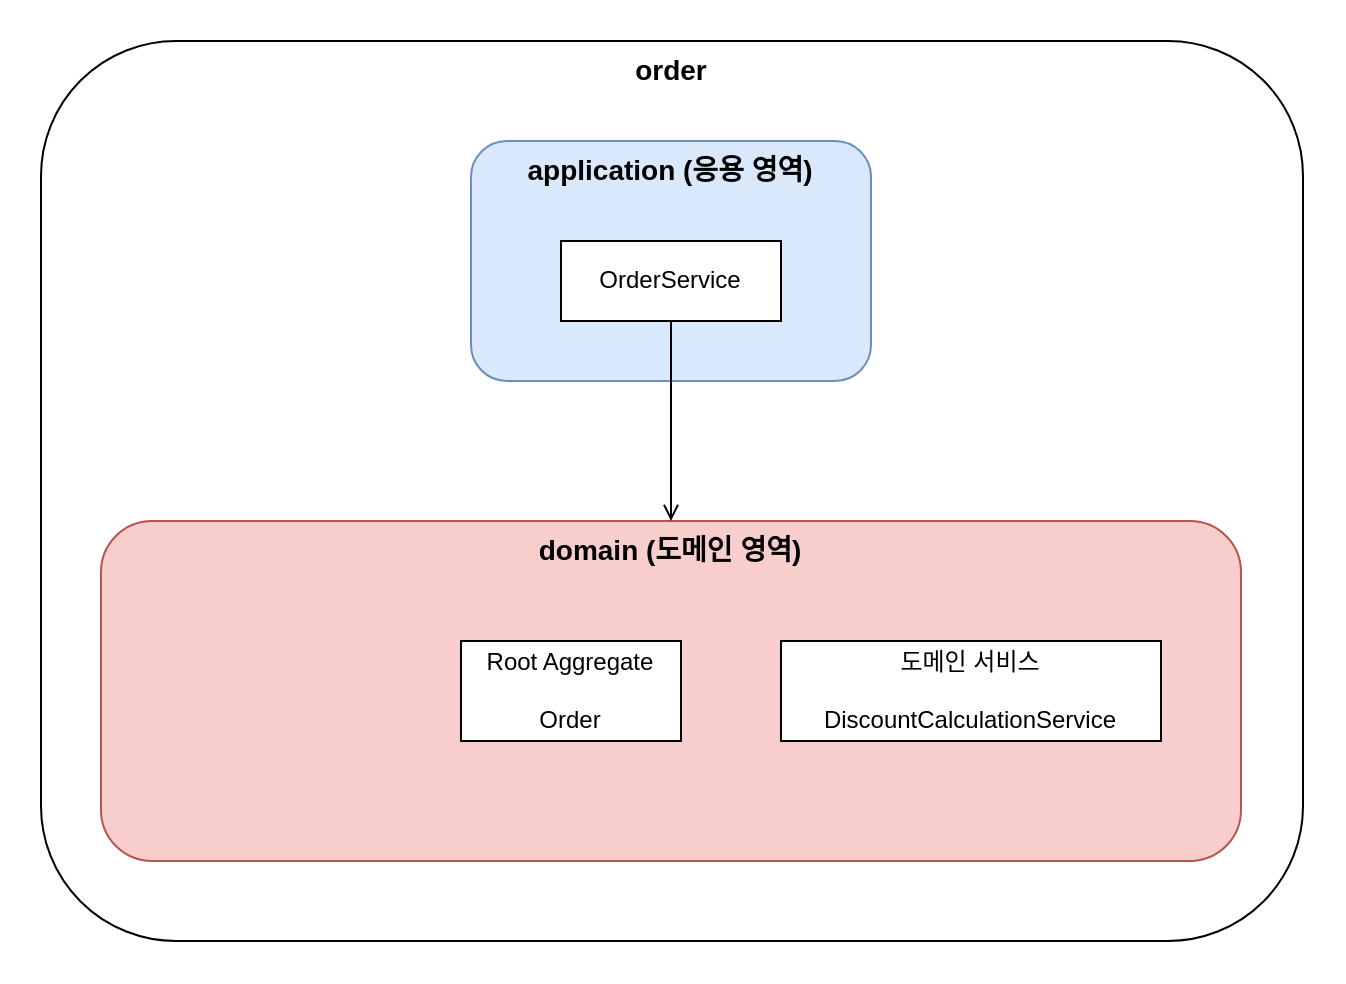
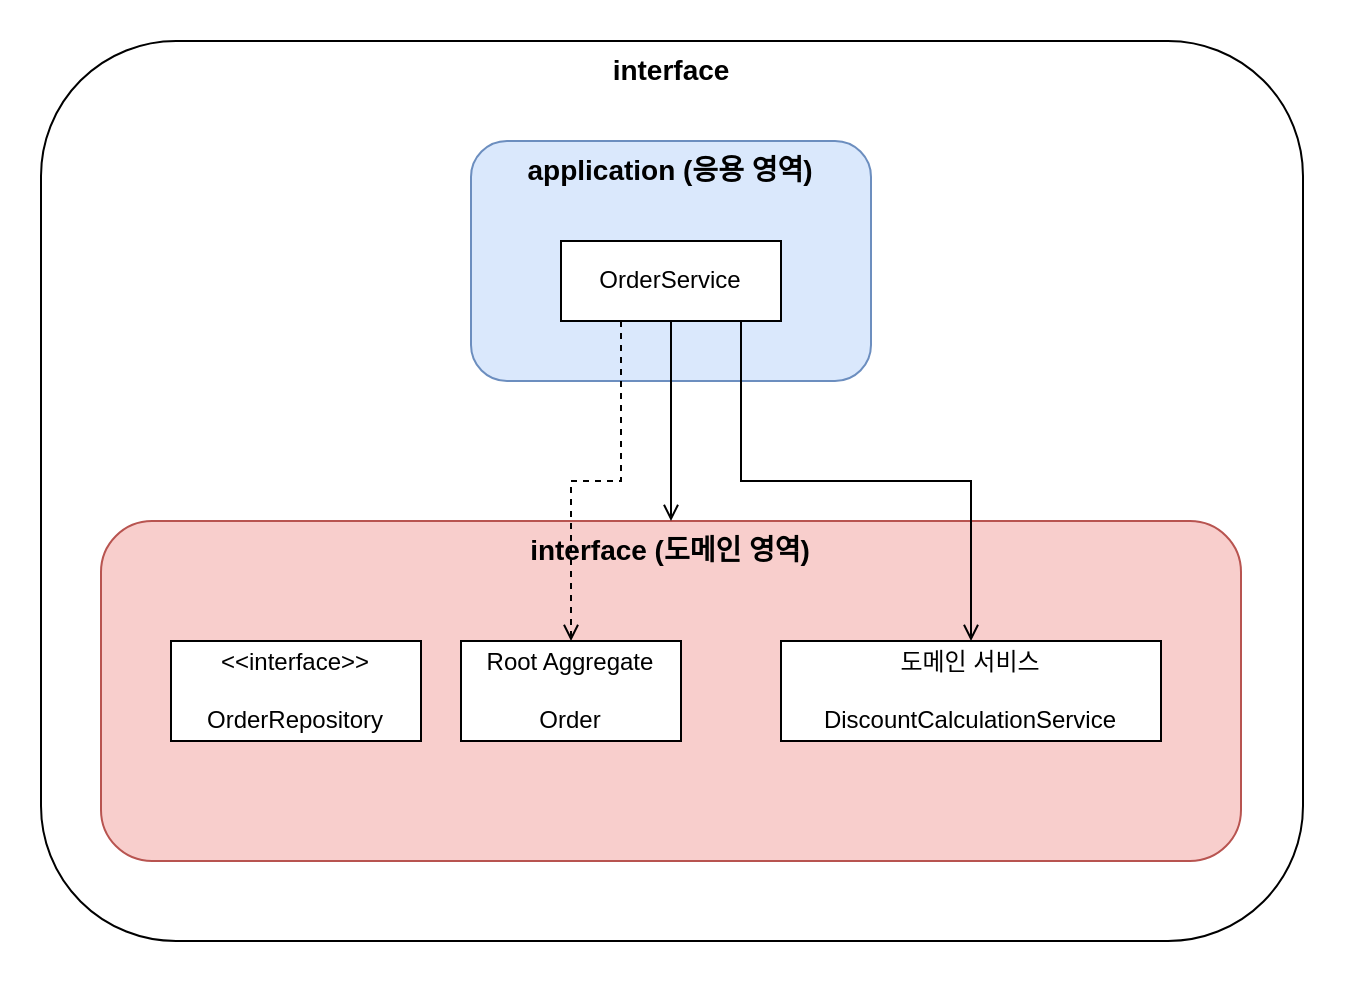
(672, 72) -> (672, 72)
none -> (599, 481)
none -> (853, 481)
(671, 552) -> (671, 552)
none -> (296, 691)
